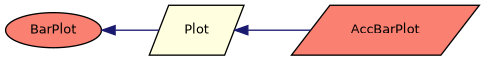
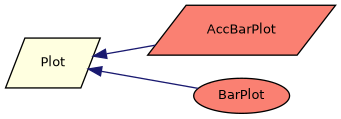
(137, 30) -> (150, 80)
